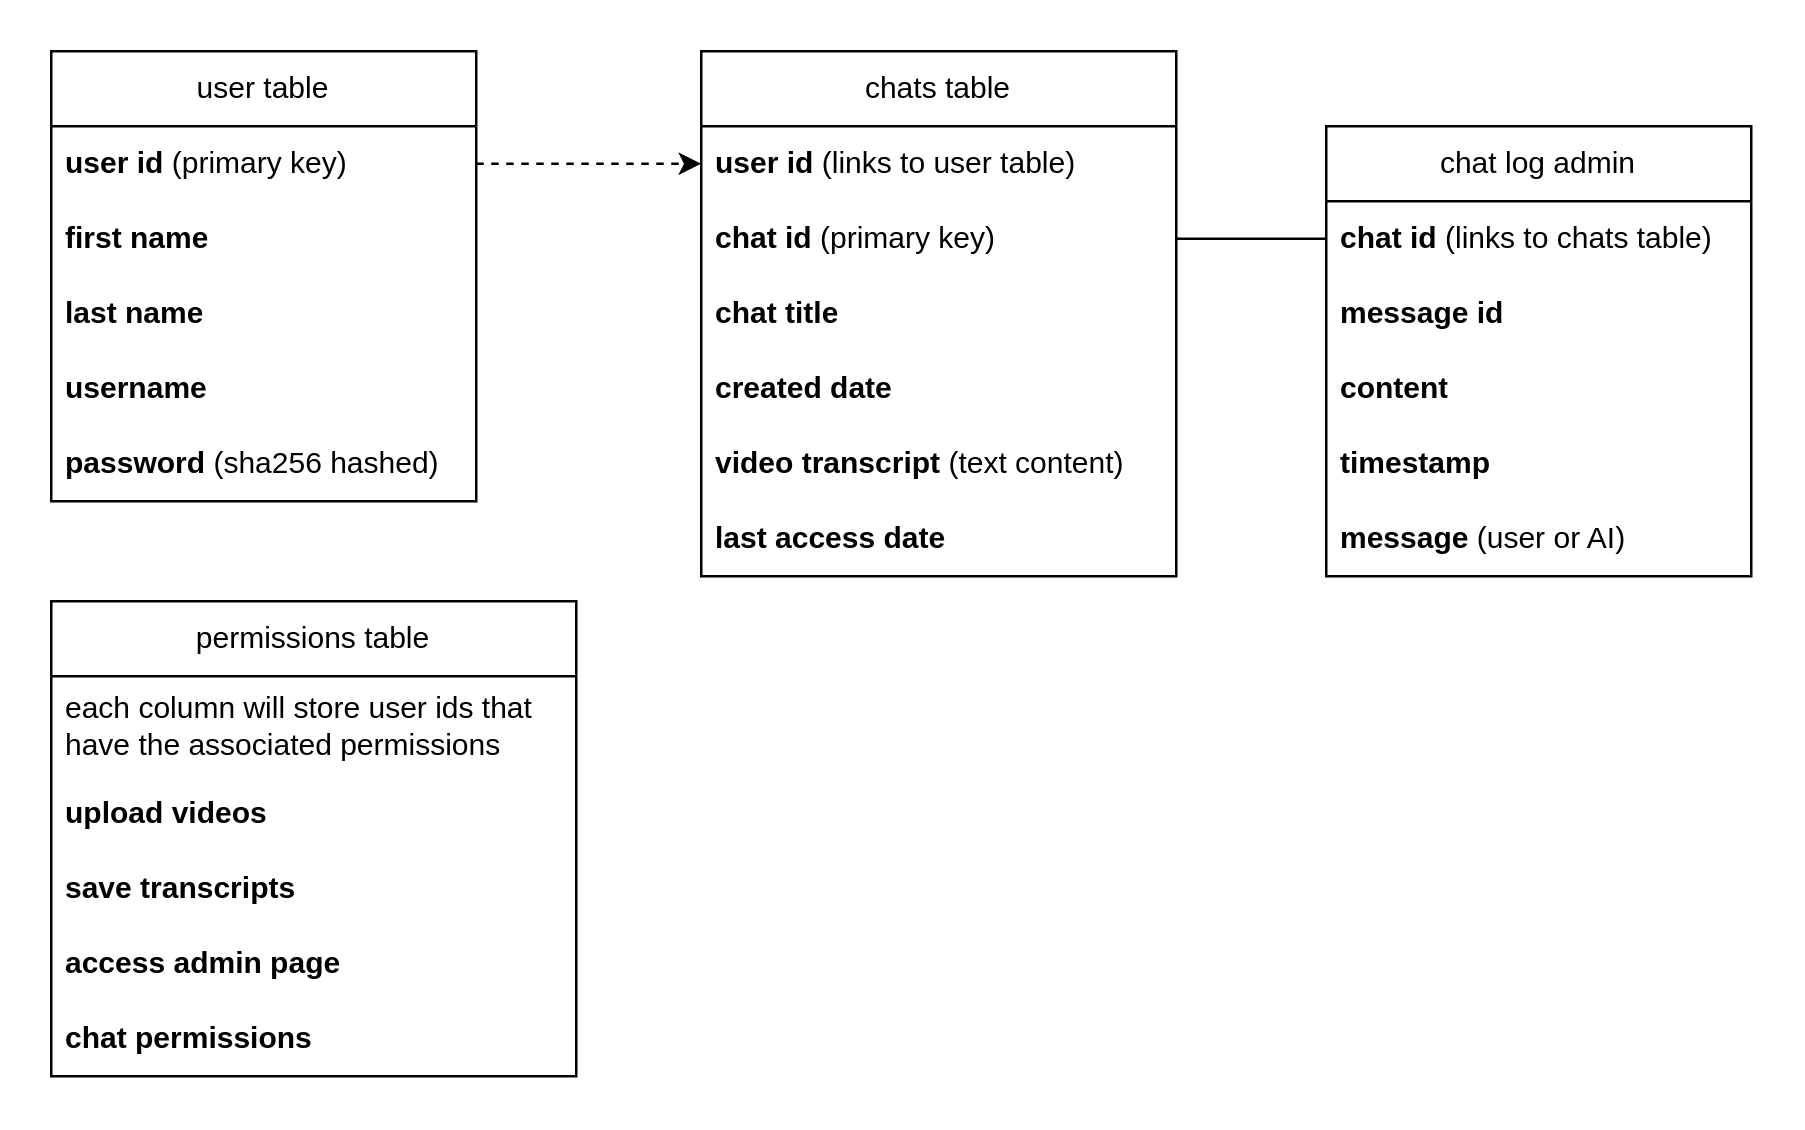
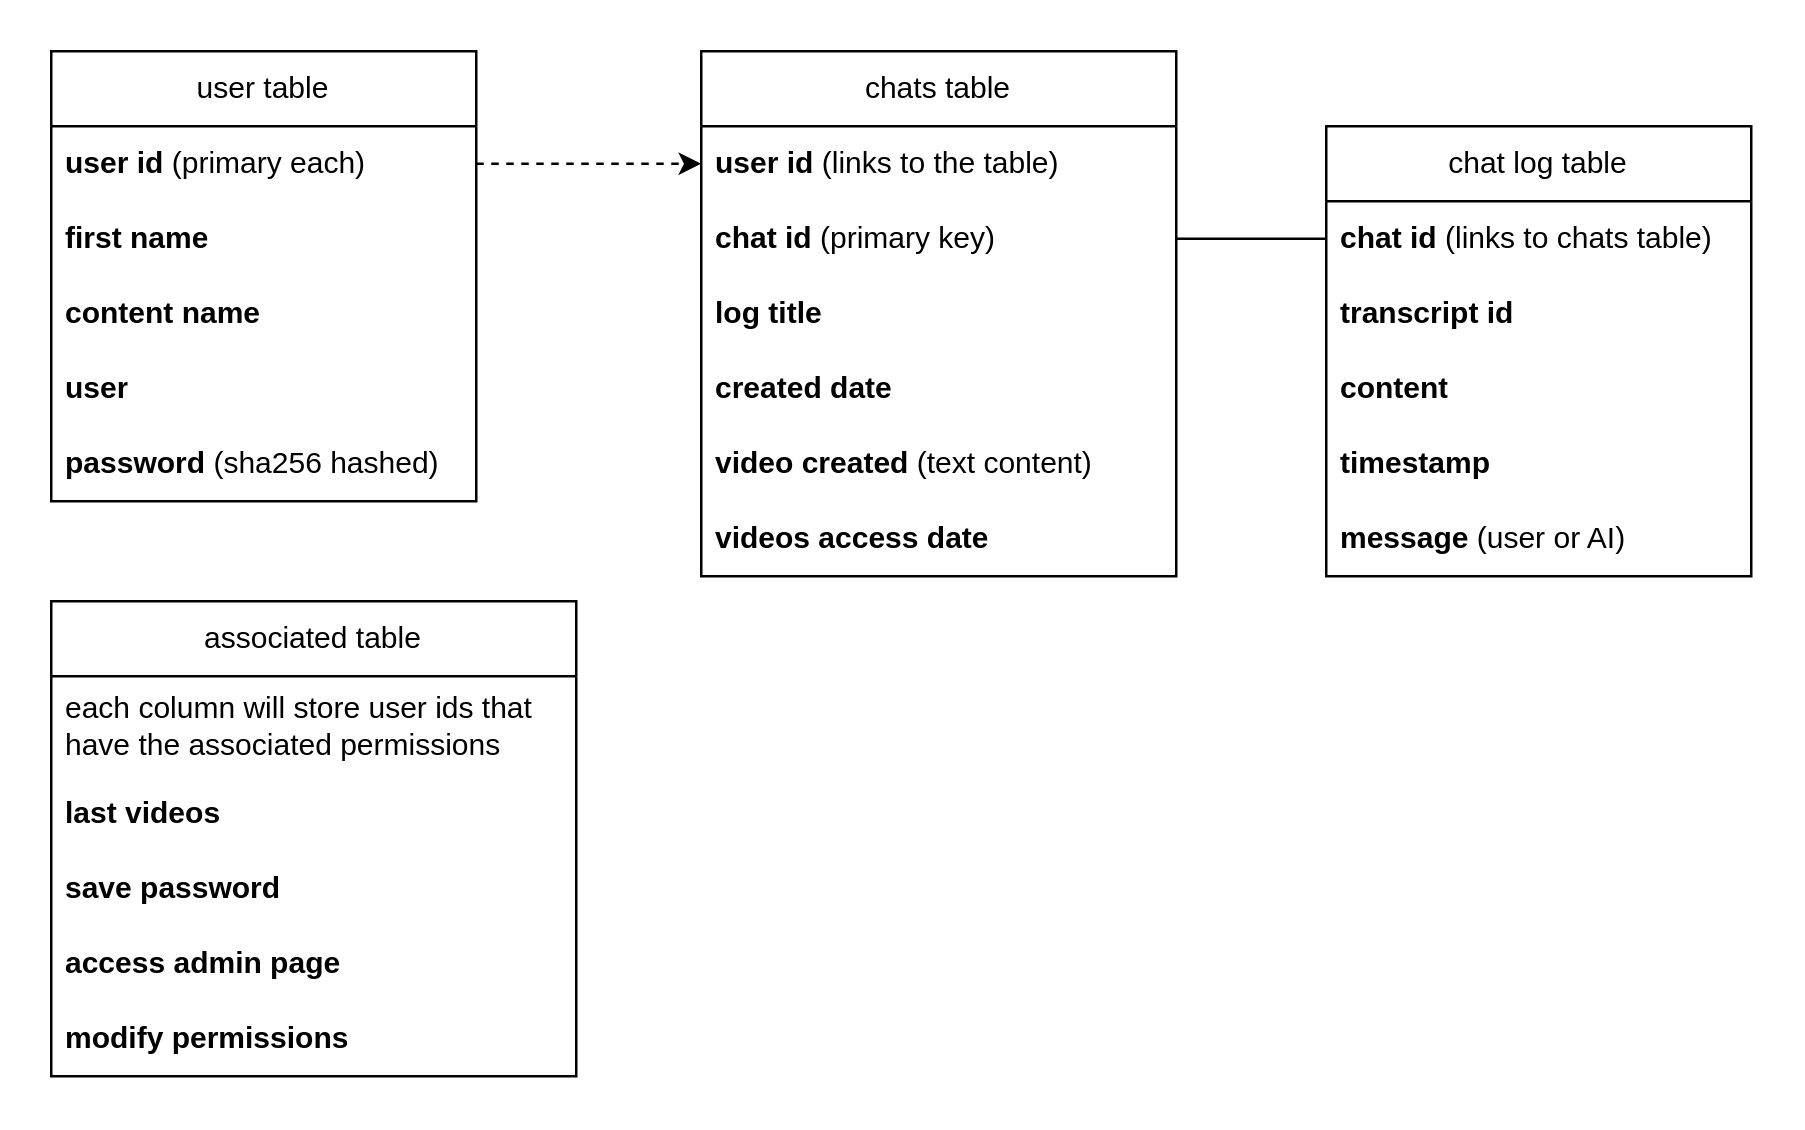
(227, 164) -> (235, 164)
(929, 164) -> (920, 164)
(1539, 164) -> (1539, 164)
(134, 314) -> (163, 314)
(789, 314) -> (776, 314)
(1417, 314) -> (1439, 314)
(133, 389) -> (100, 389)
(941, 464) -> (936, 464)
(839, 539) -> (856, 539)
(314, 639) -> (314, 639)
(164, 814) -> (147, 814)
(193, 889) -> (172, 889)
(189, 1039) -> (202, 1039)
